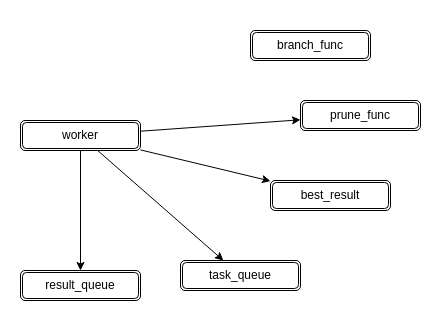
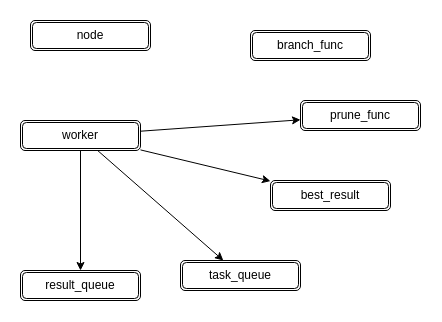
none -> (91, 36)
